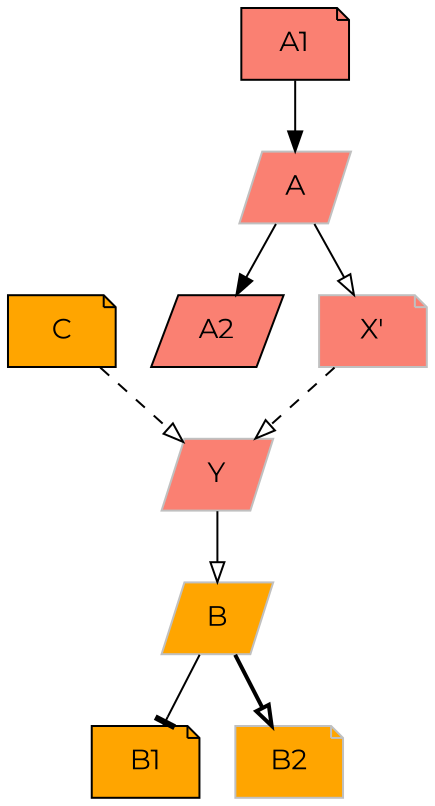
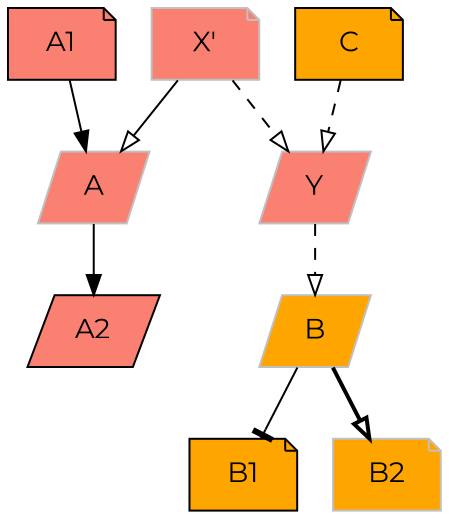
(329, 251) -> (156, 108)
(217, 537) -> (315, 249)
